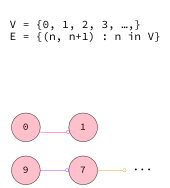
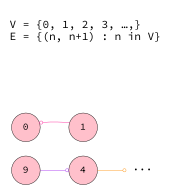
(53, 133) -> (56, 122)
(83, 170) -> (83, 170)
